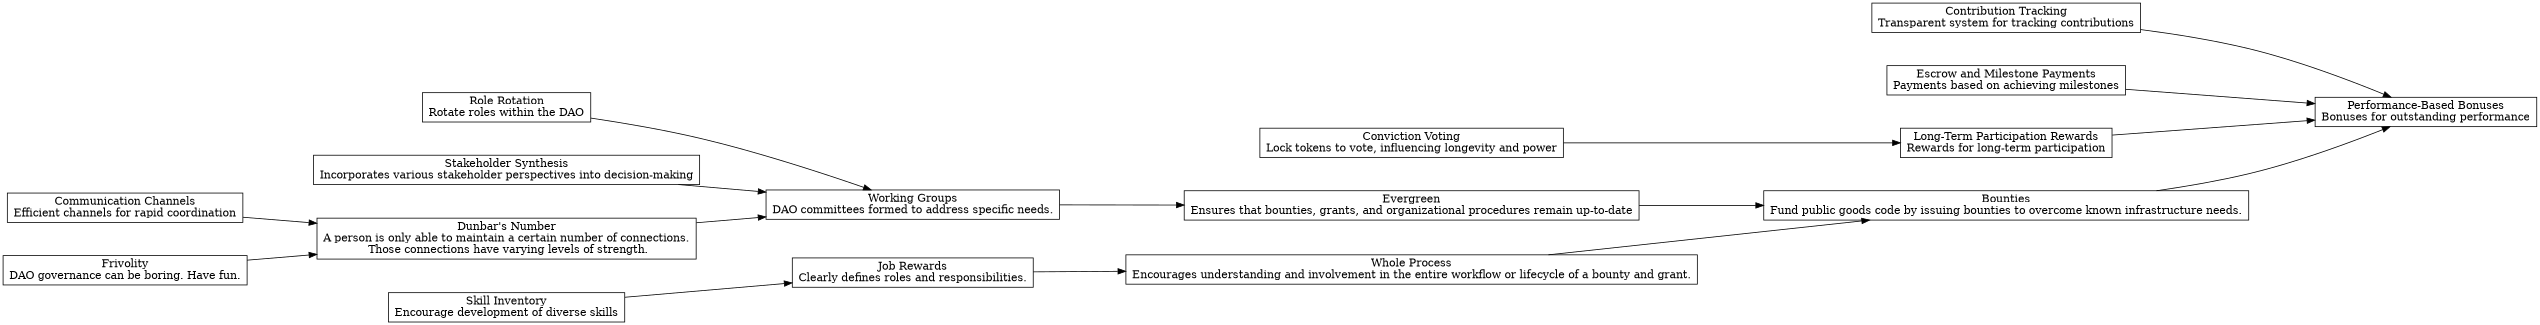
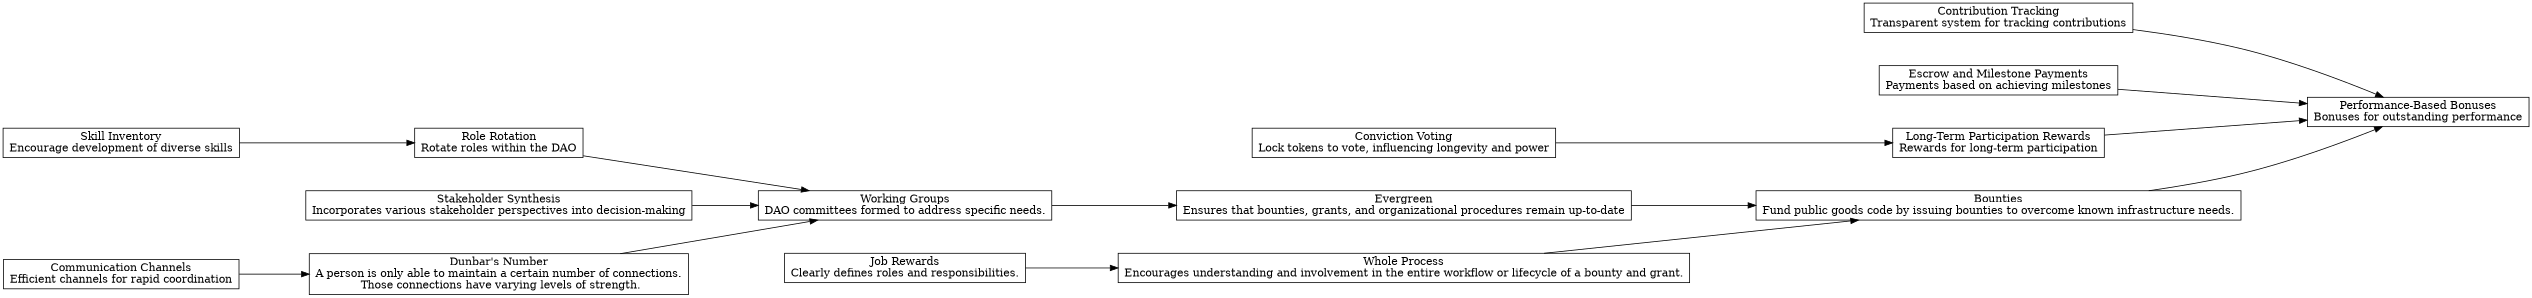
(125, 270) -> none
(705, 290) -> (323, 143)
